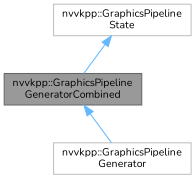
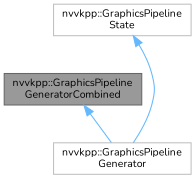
(94, 59) -> (154, 95)
